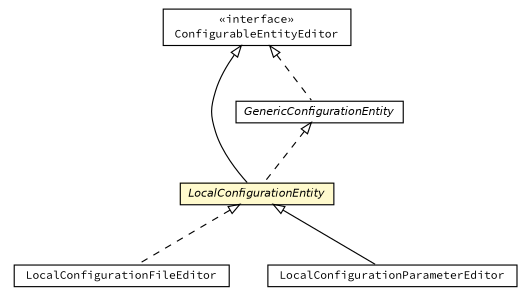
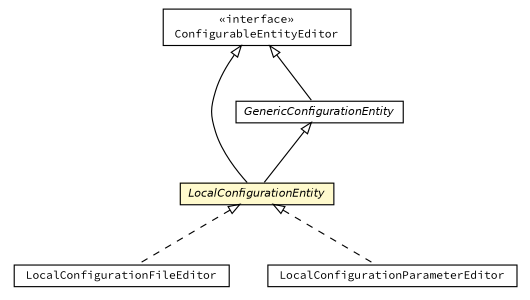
(294, 78) -> (294, 78)
(284, 157) -> (284, 157)
(329, 237) -> (329, 237)
